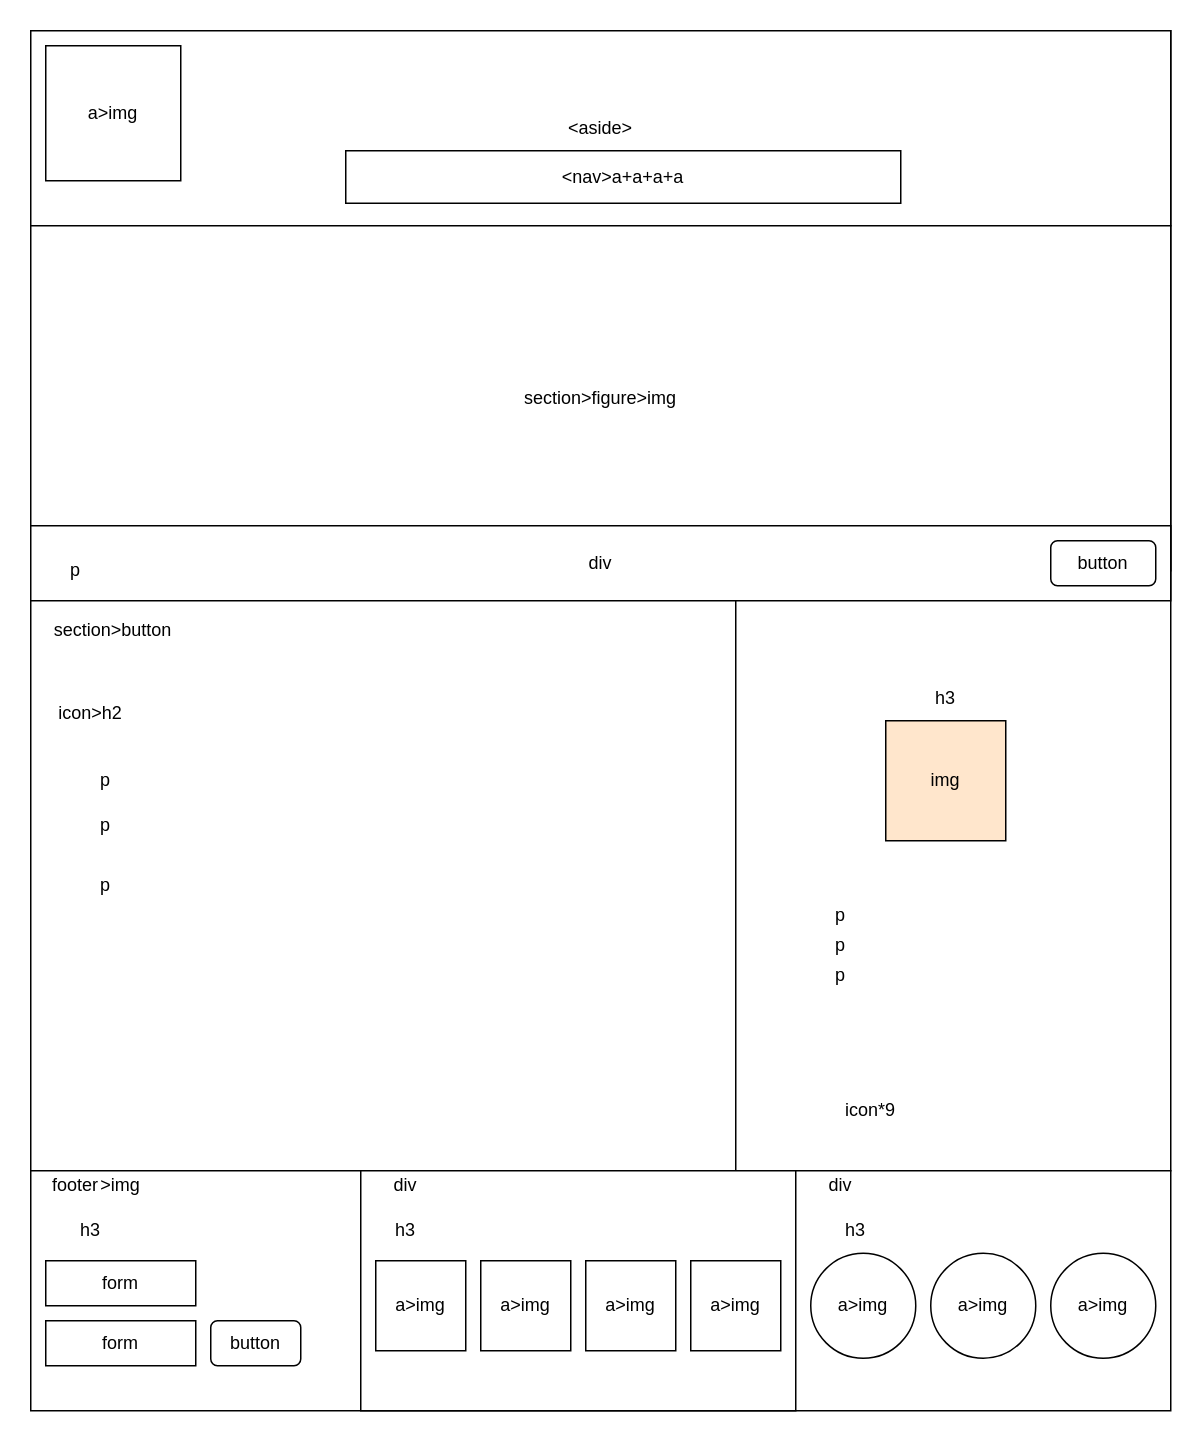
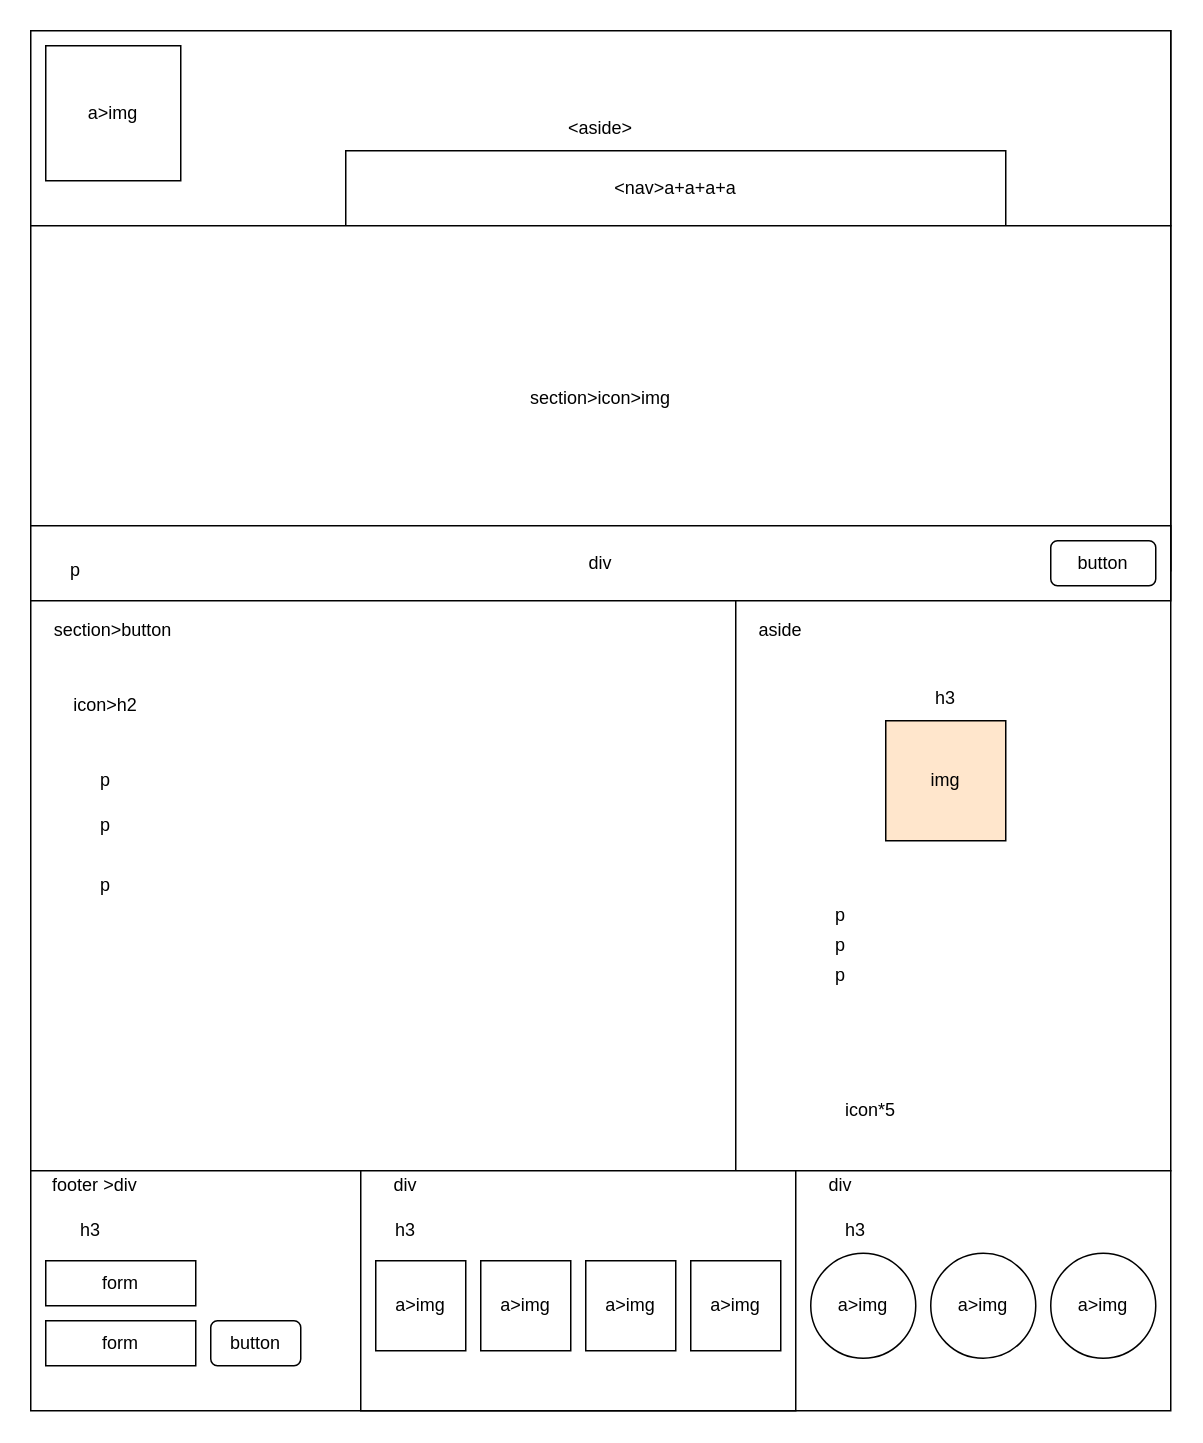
(623, 177) -> (676, 188)
(601, 398) -> (601, 398)
none -> (781, 631)
(91, 713) -> (106, 706)
(871, 1111) -> (871, 1111)
(121, 1186) -> (121, 1186)
